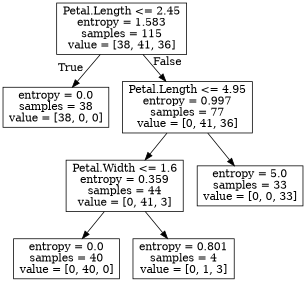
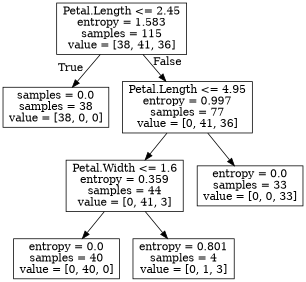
(56, 107) -> (56, 107)
(250, 186) -> (250, 186)
